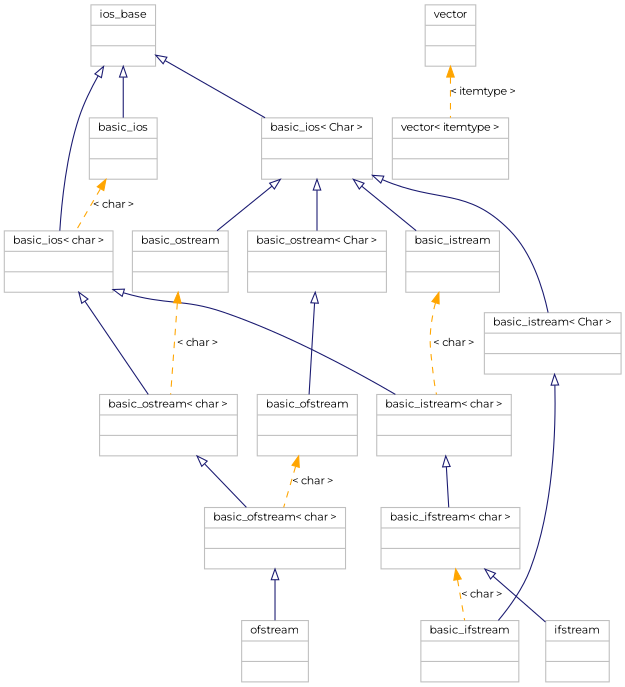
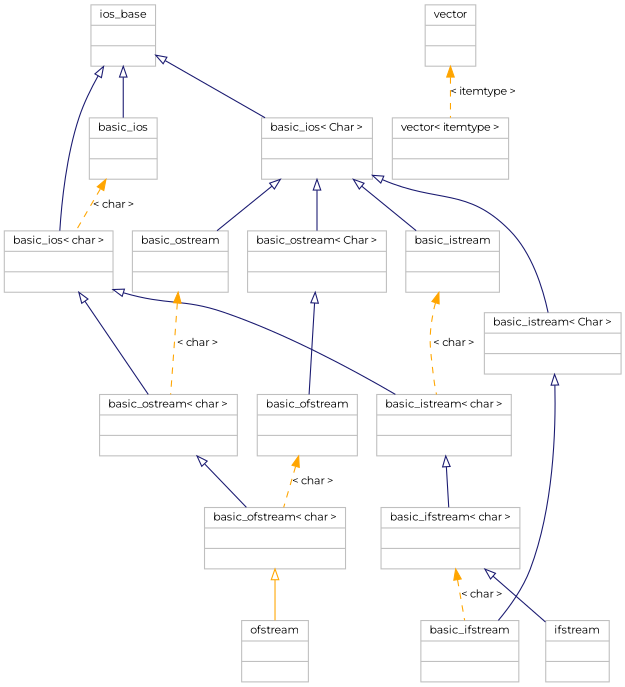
(275, 600) -> (275, 600)
